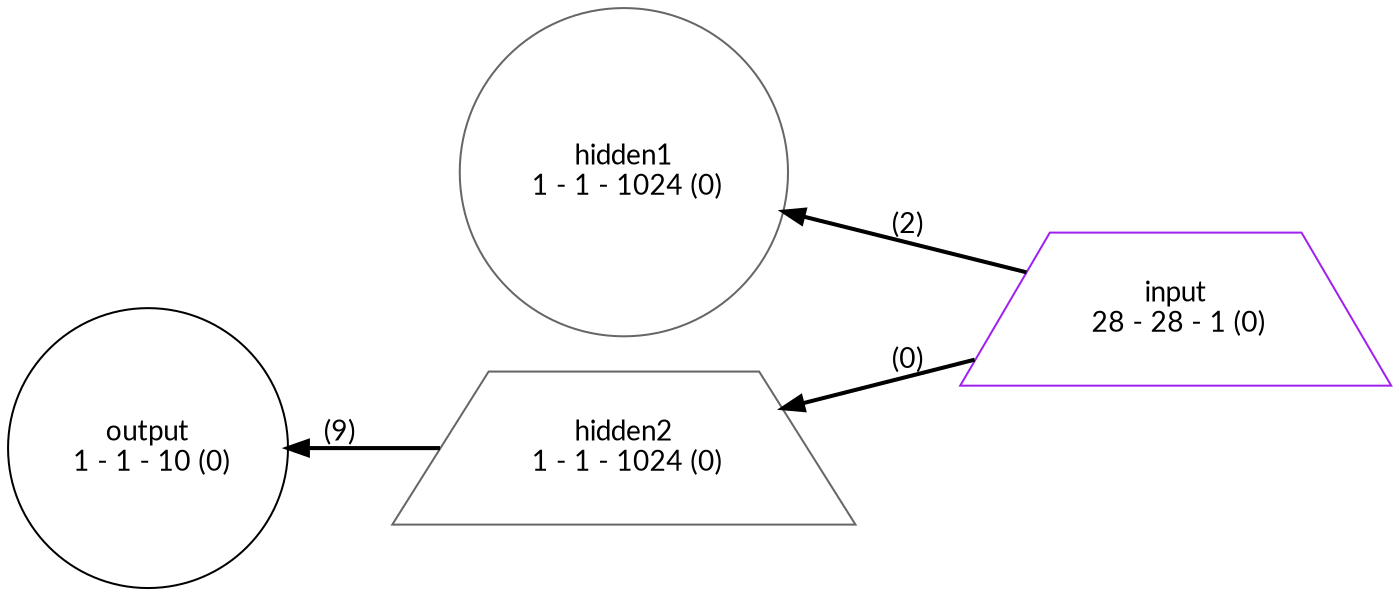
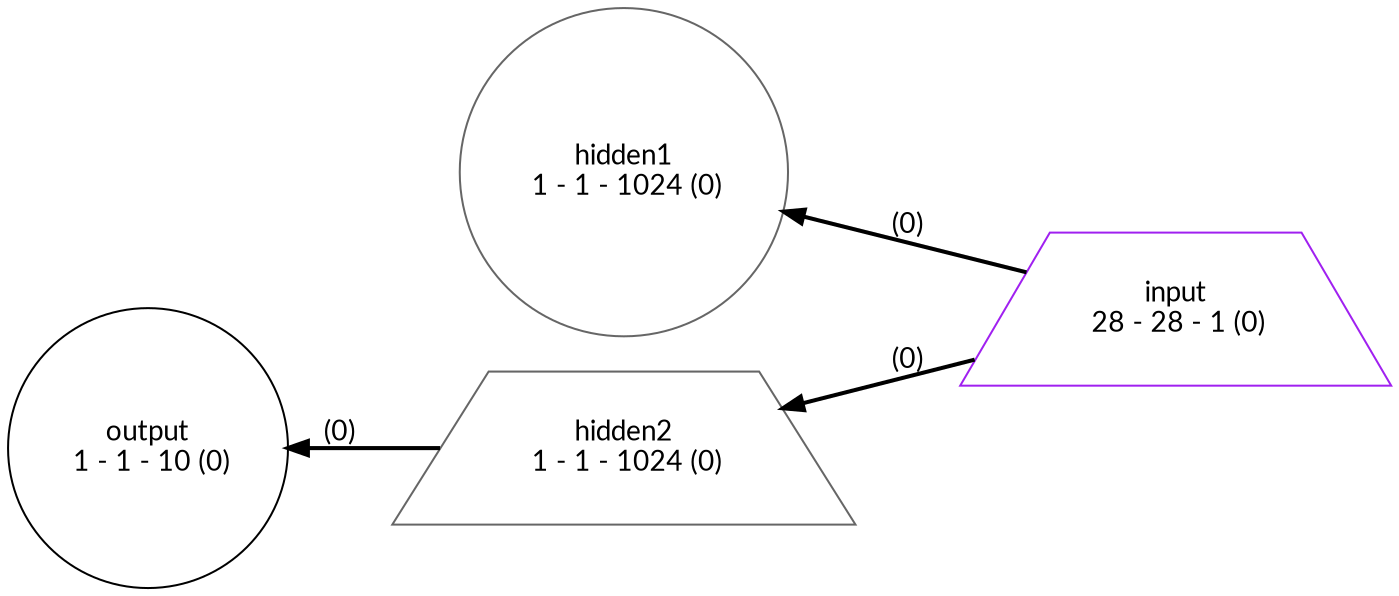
(908, 226) -> (908, 226)
(340, 433) -> (340, 433)
